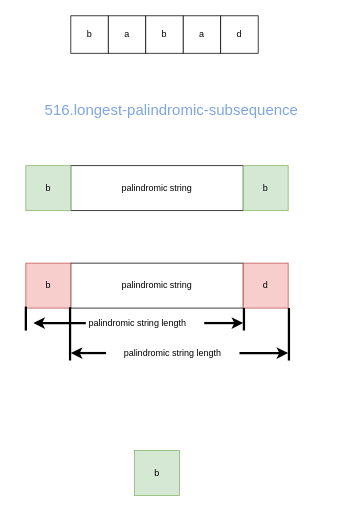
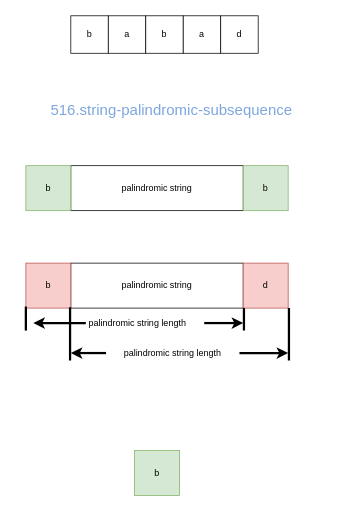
(172, 109) -> (172, 109)
